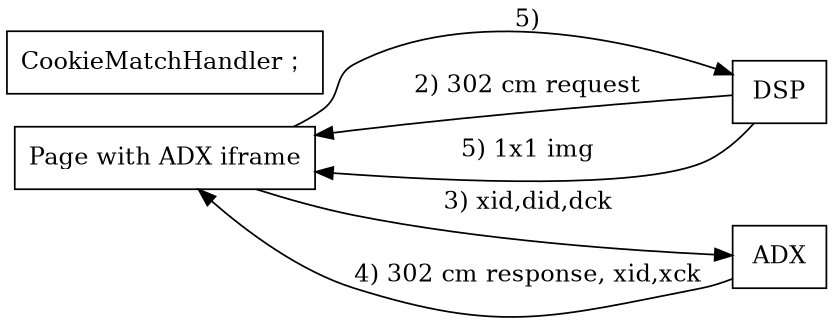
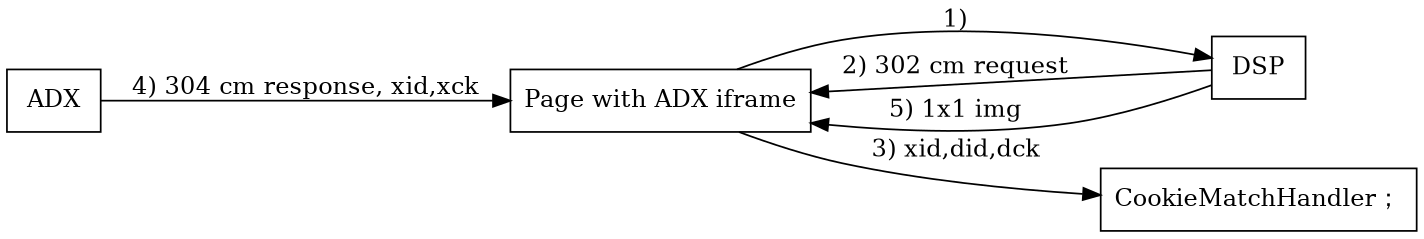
(528, 20) -> (956, 20)
(483, 235) -> (908, 175)
(528, 275) -> (306, 88)
